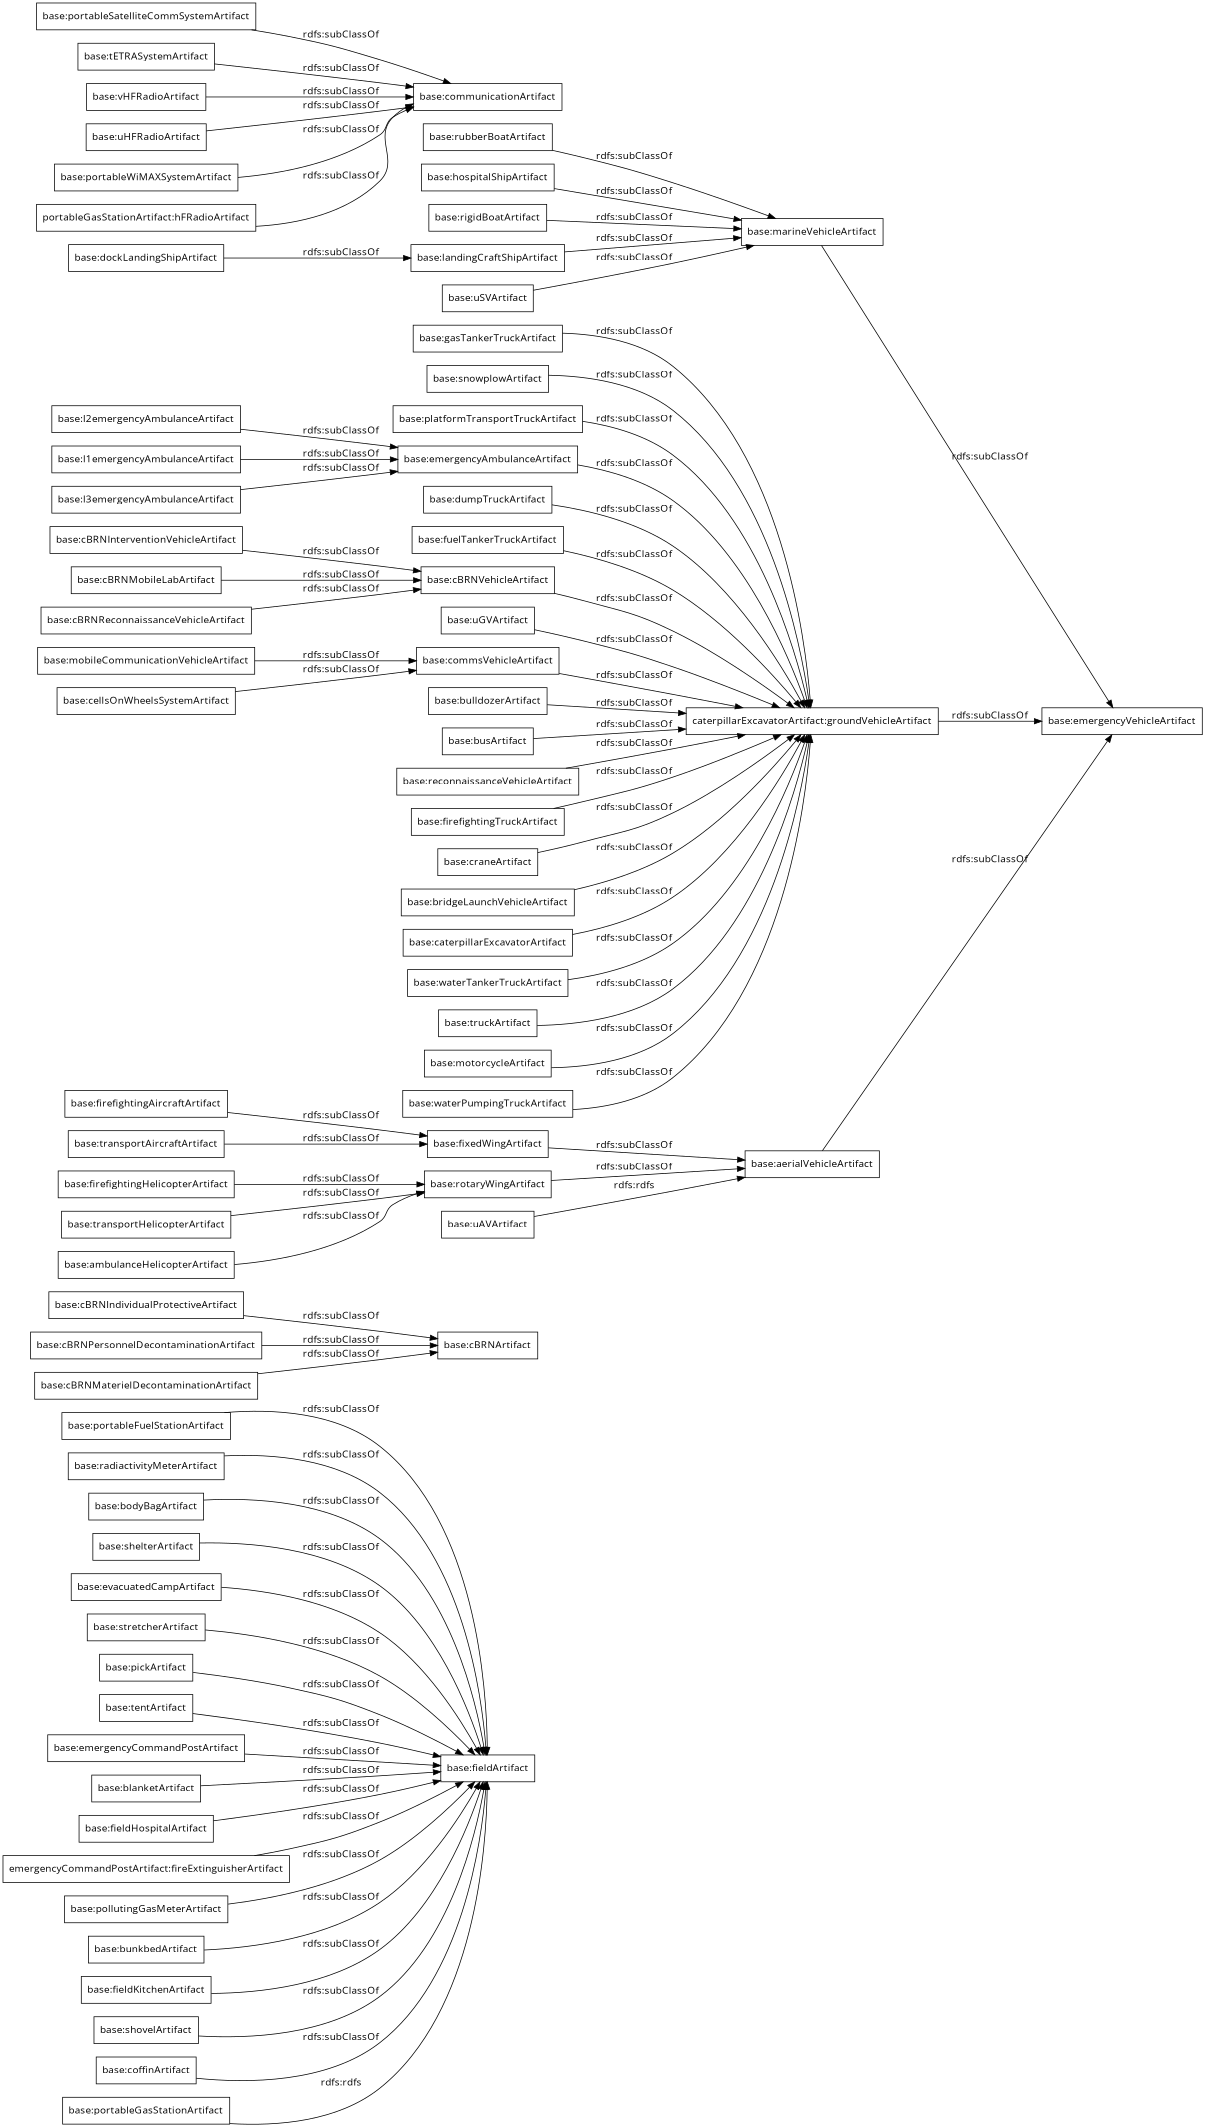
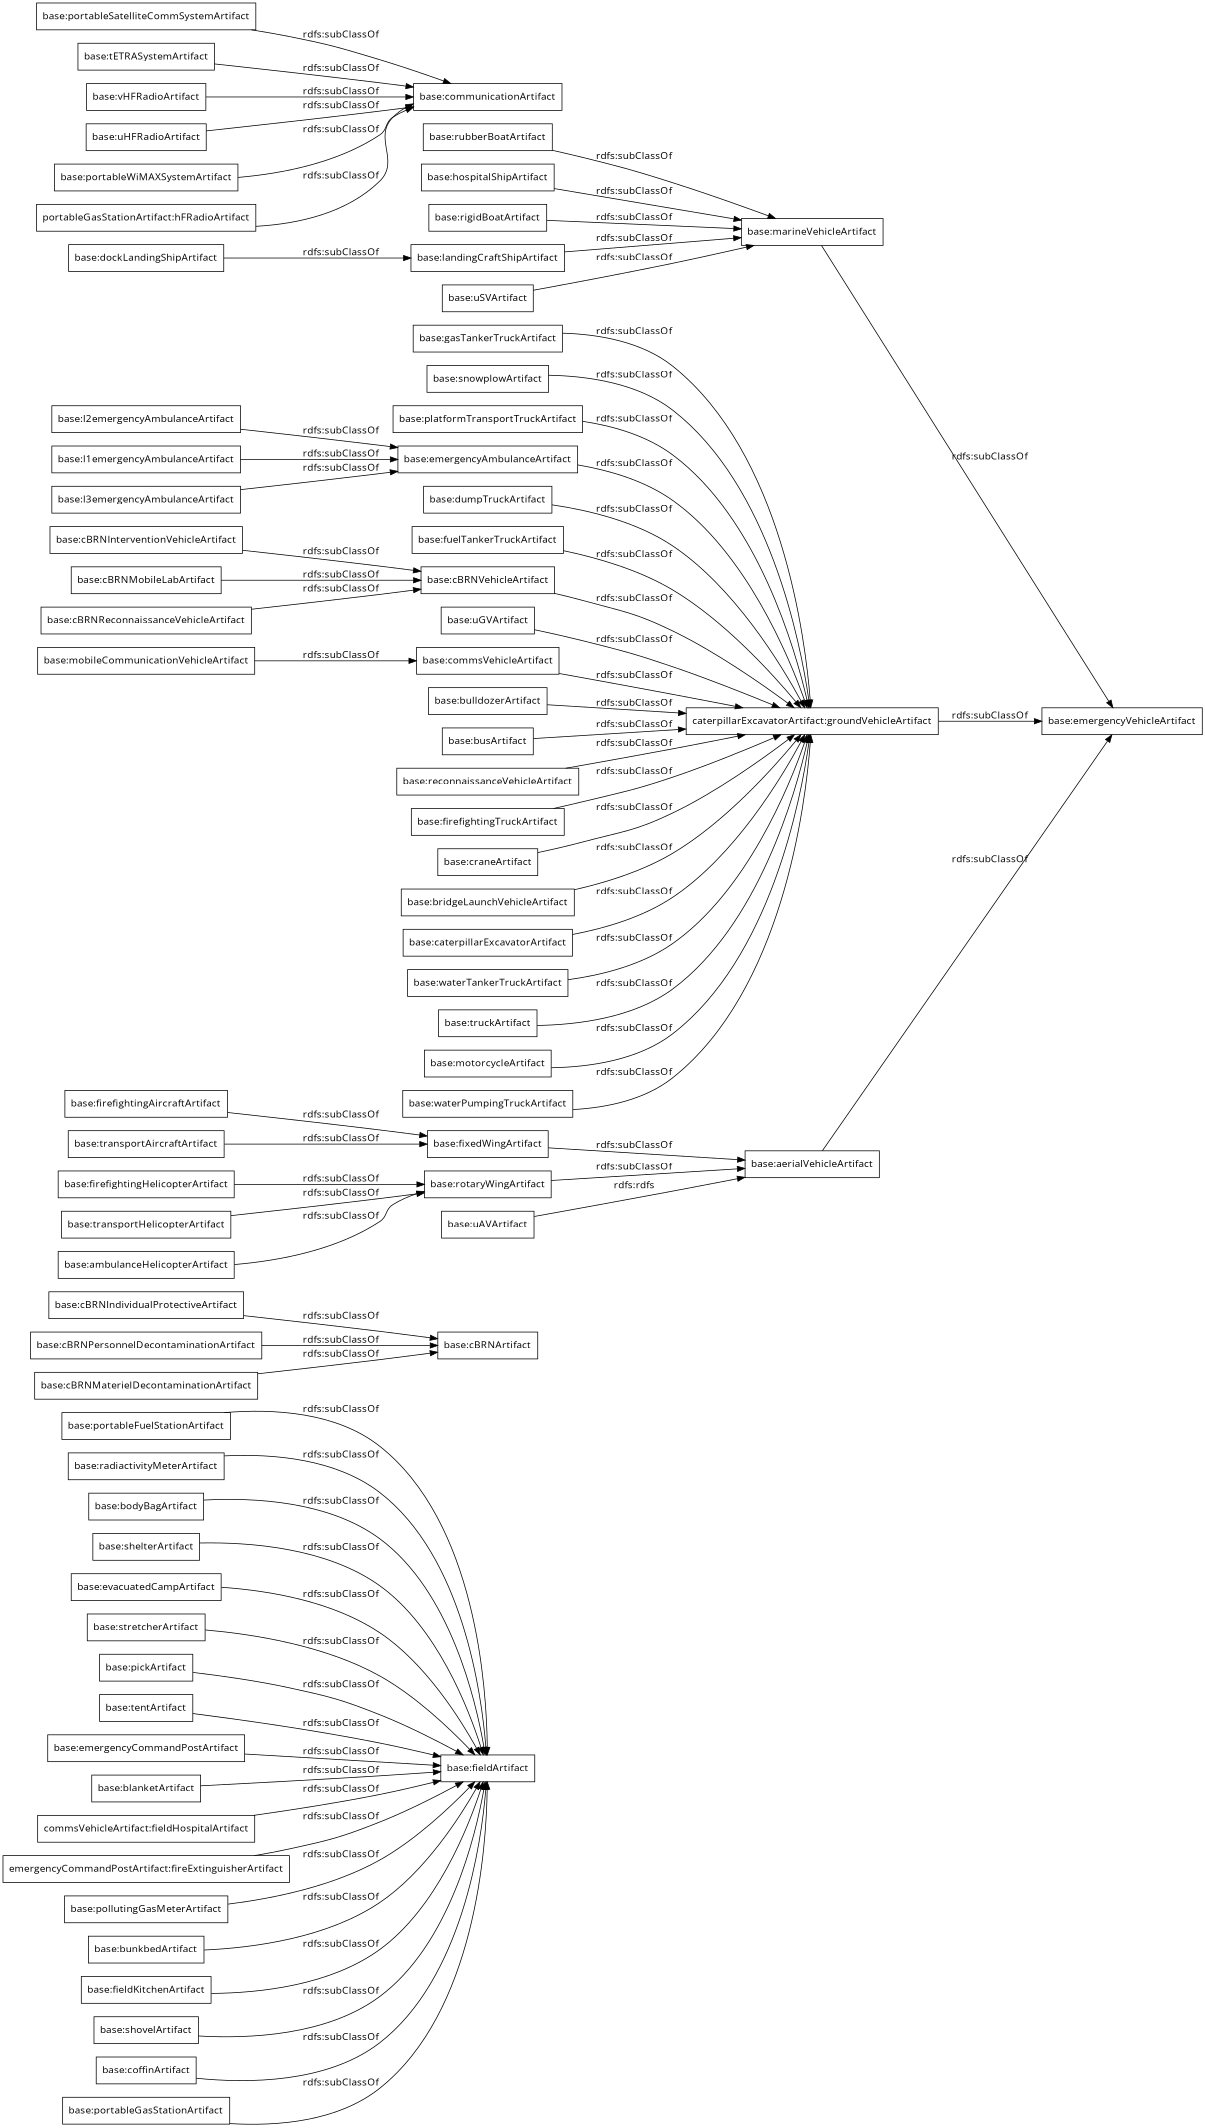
(146, 701) -> none
(146, 1829) -> (146, 1829)
(341, 2083) -> (341, 2083)
